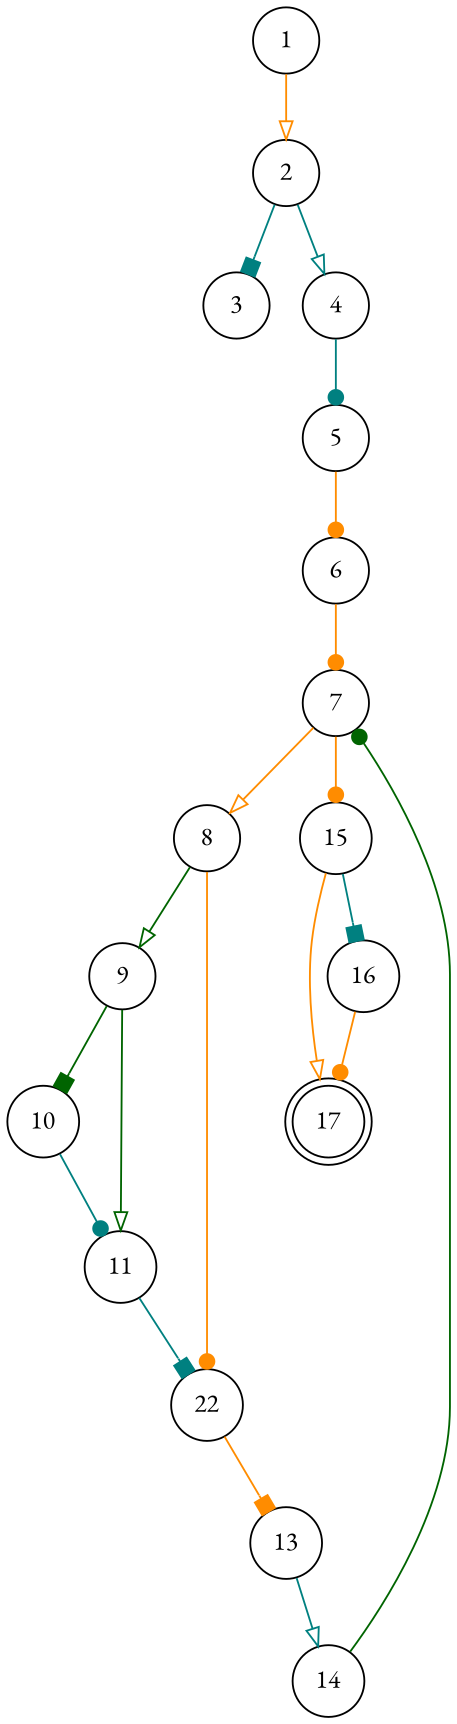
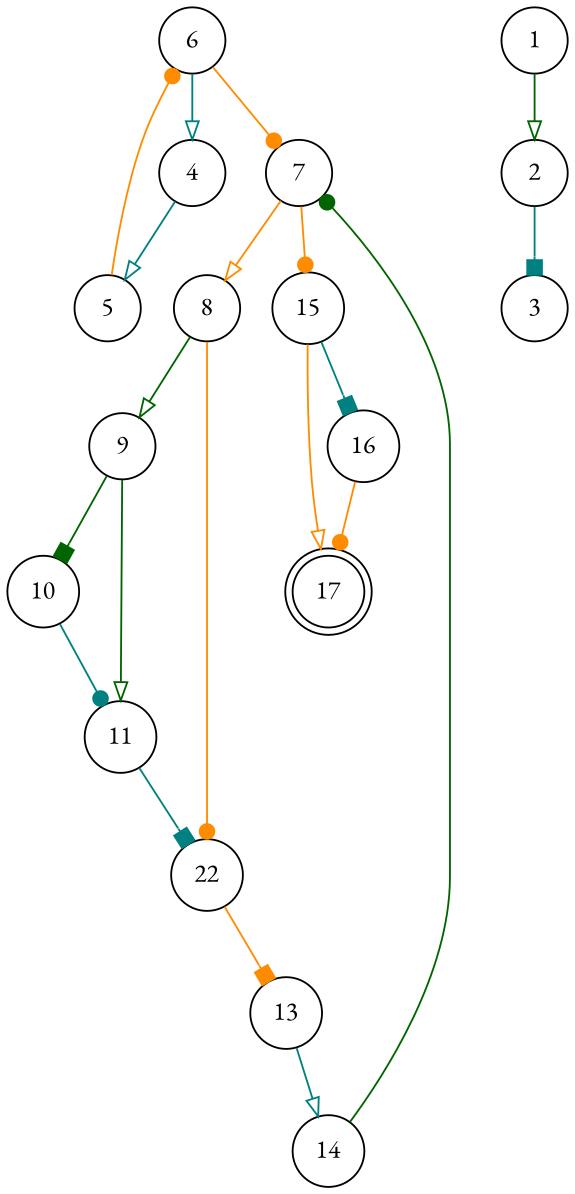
(286, 98) -> (535, 98)
(308, 231) -> (192, 98)
(336, 365) -> (155, 233)
